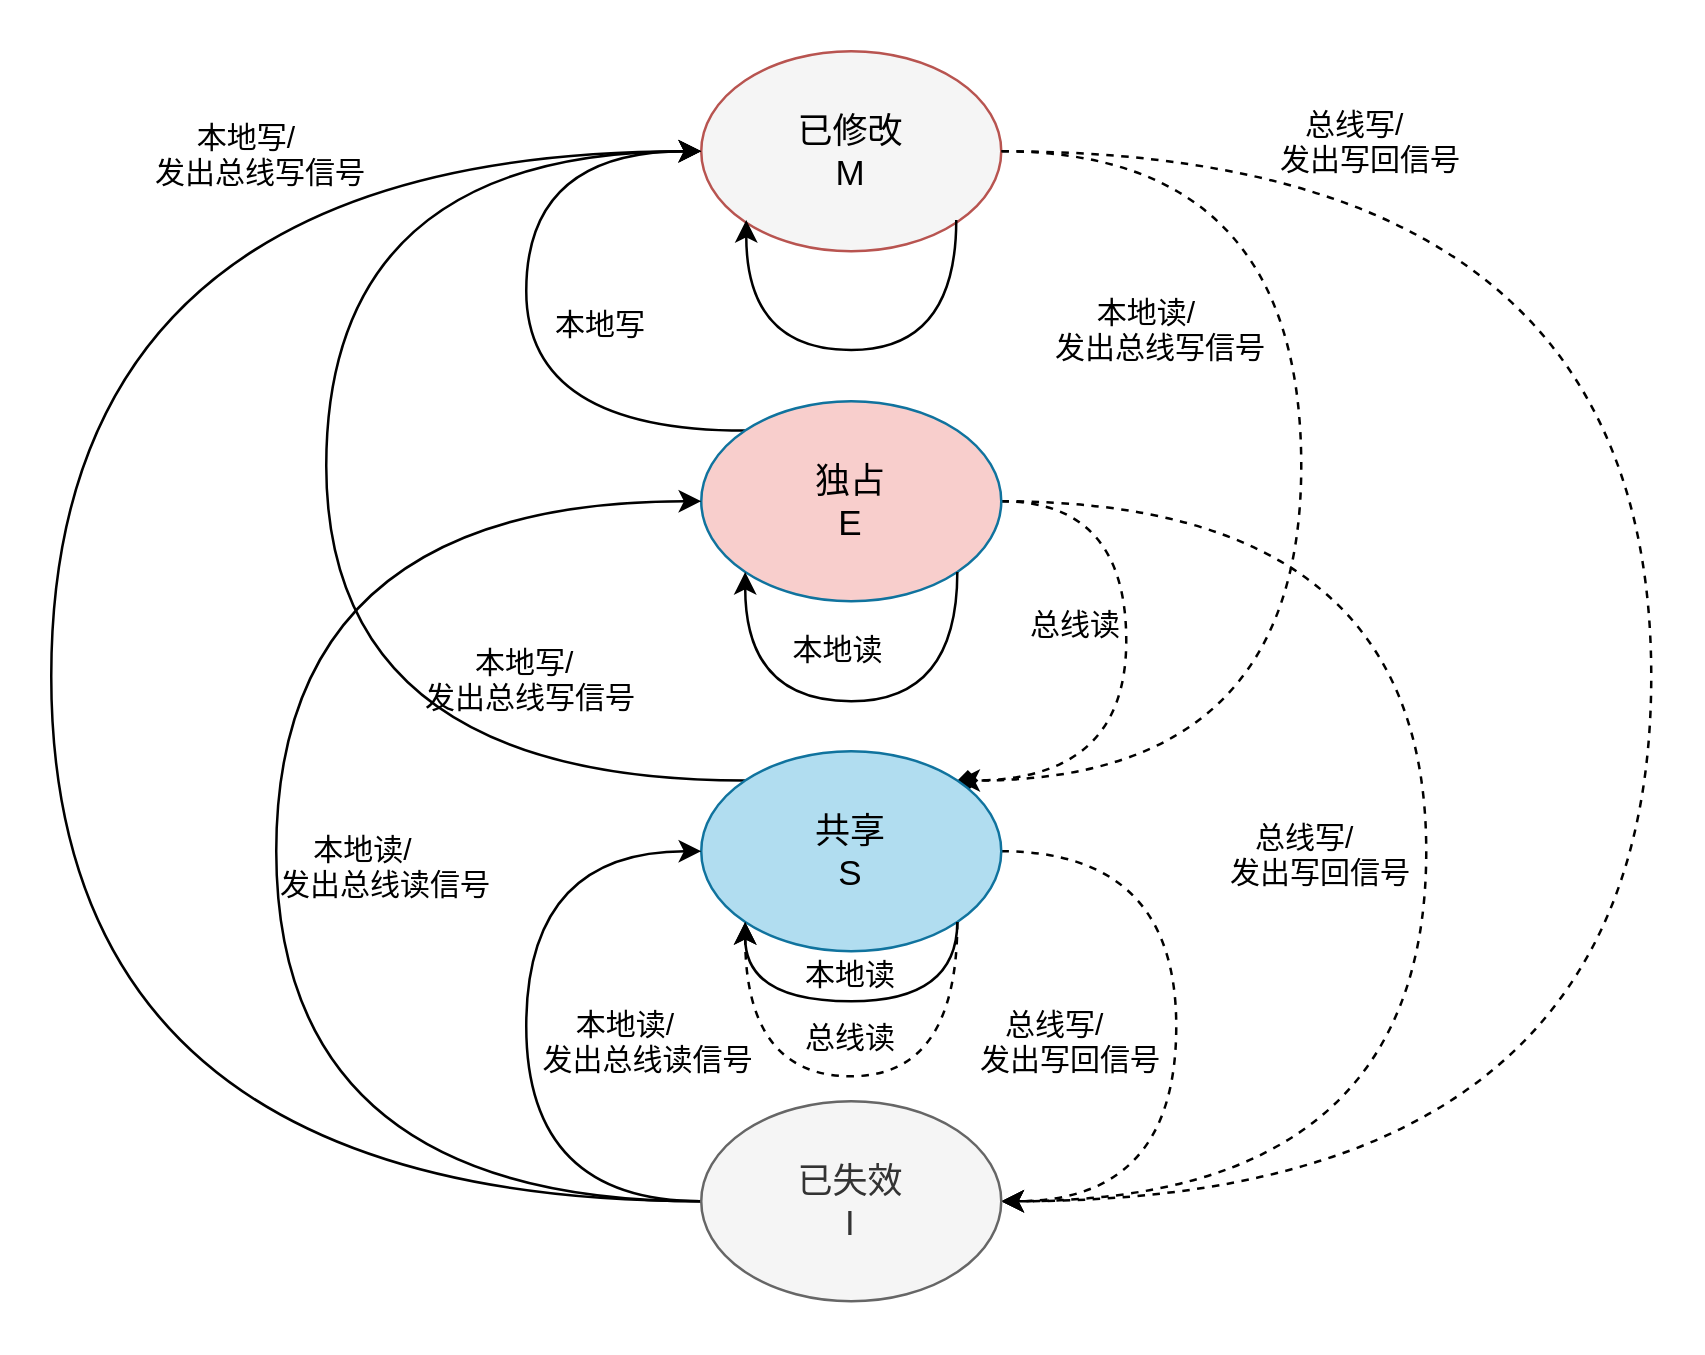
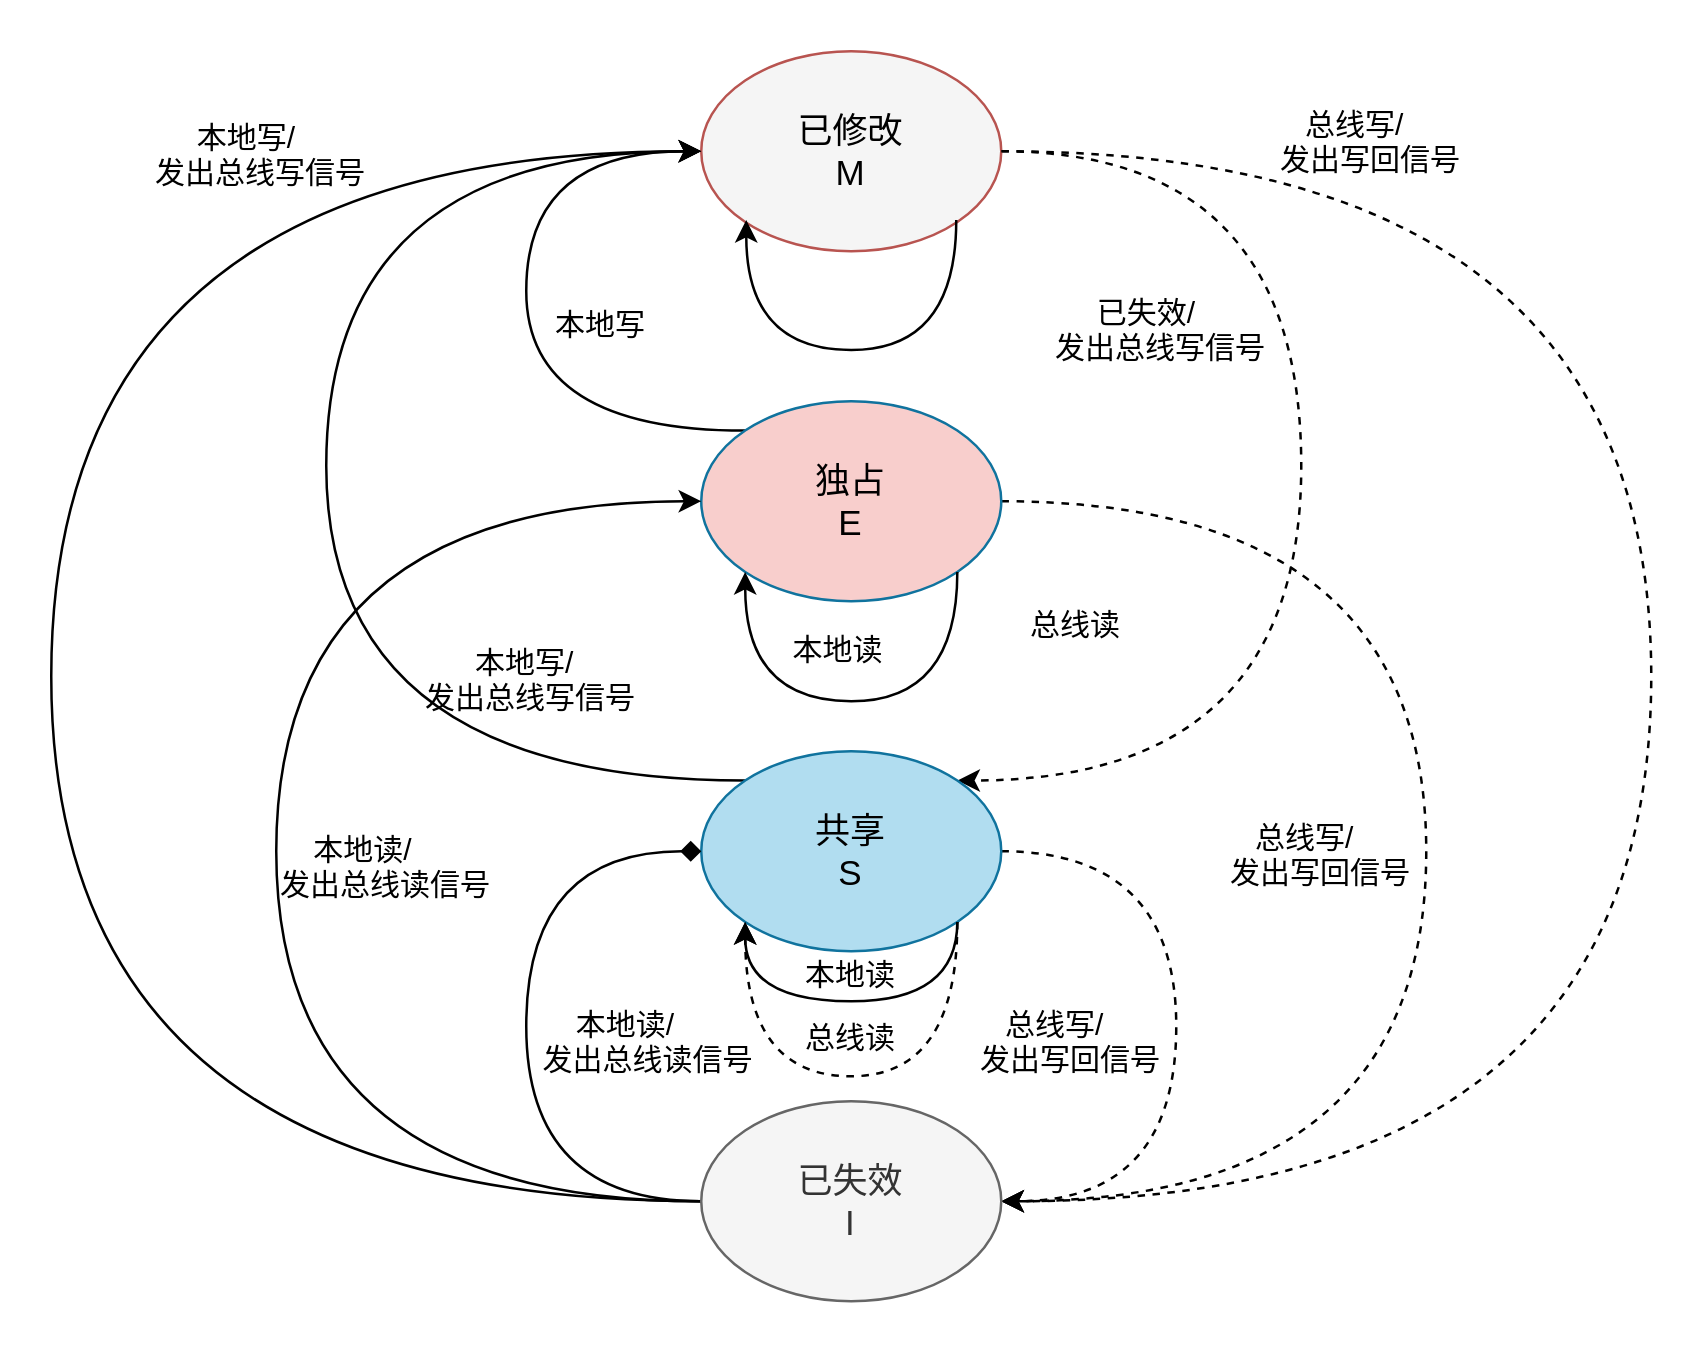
(1161, 332) -> (1161, 332)
(1126, 644) -> none
(1167, 739) -> (1167, 739)
(682, 851) -> (681, 851)
